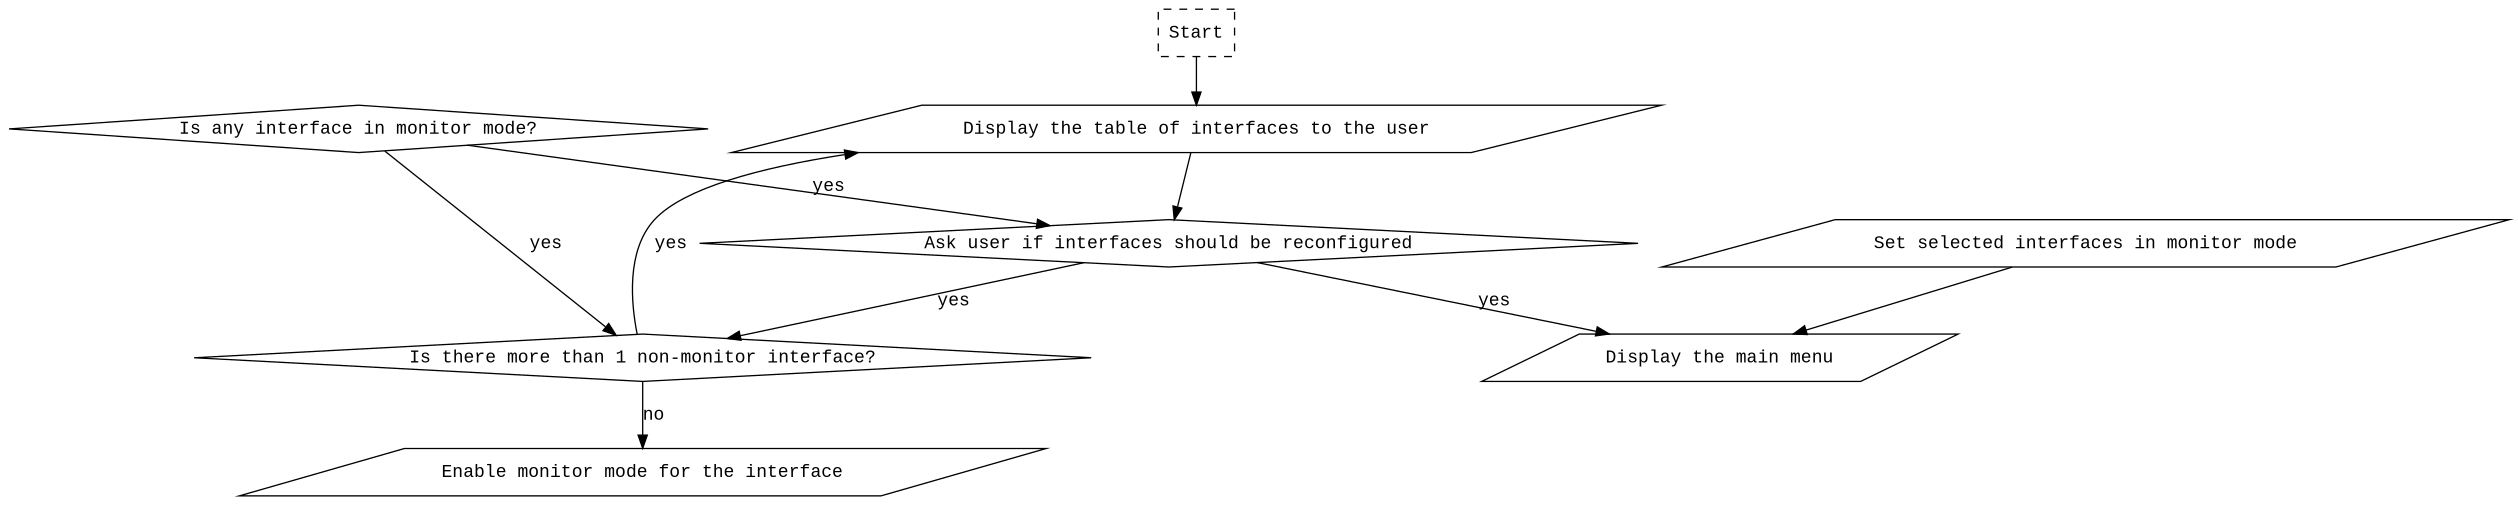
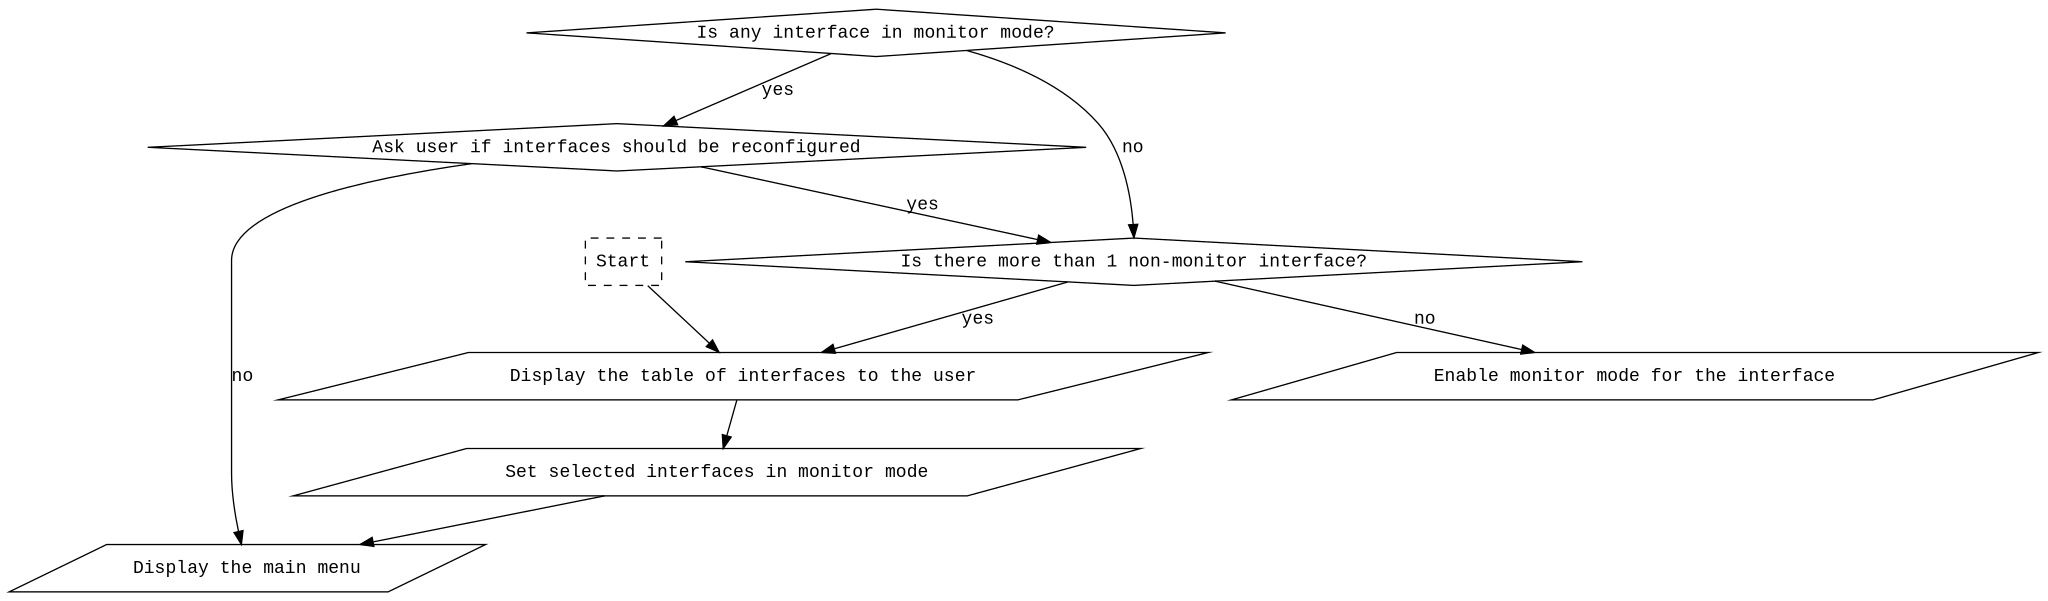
(1184, 180) -> (732, 418)
(546, 243) -> (1133, 147)
(1494, 301) -> (243, 376)
